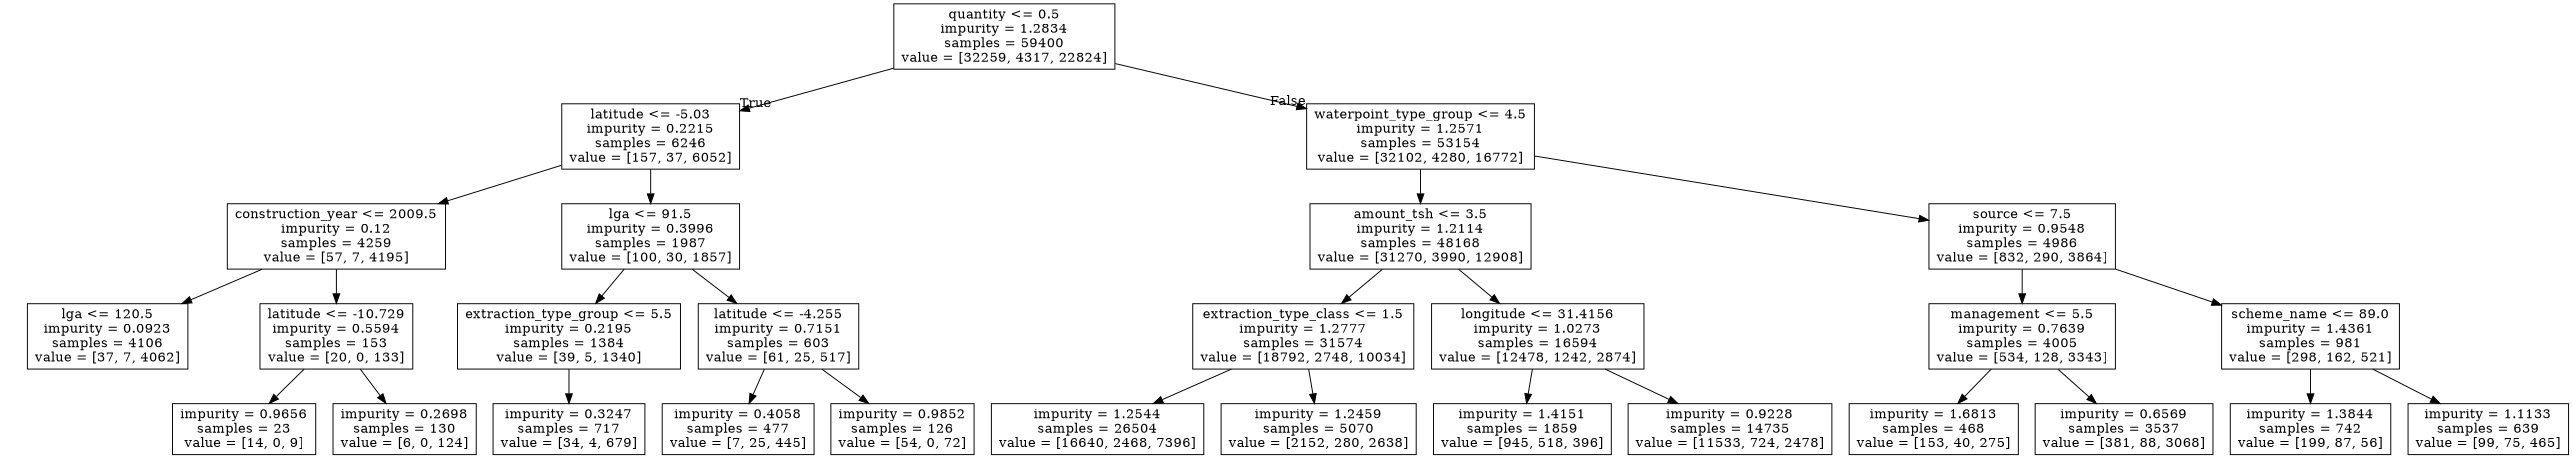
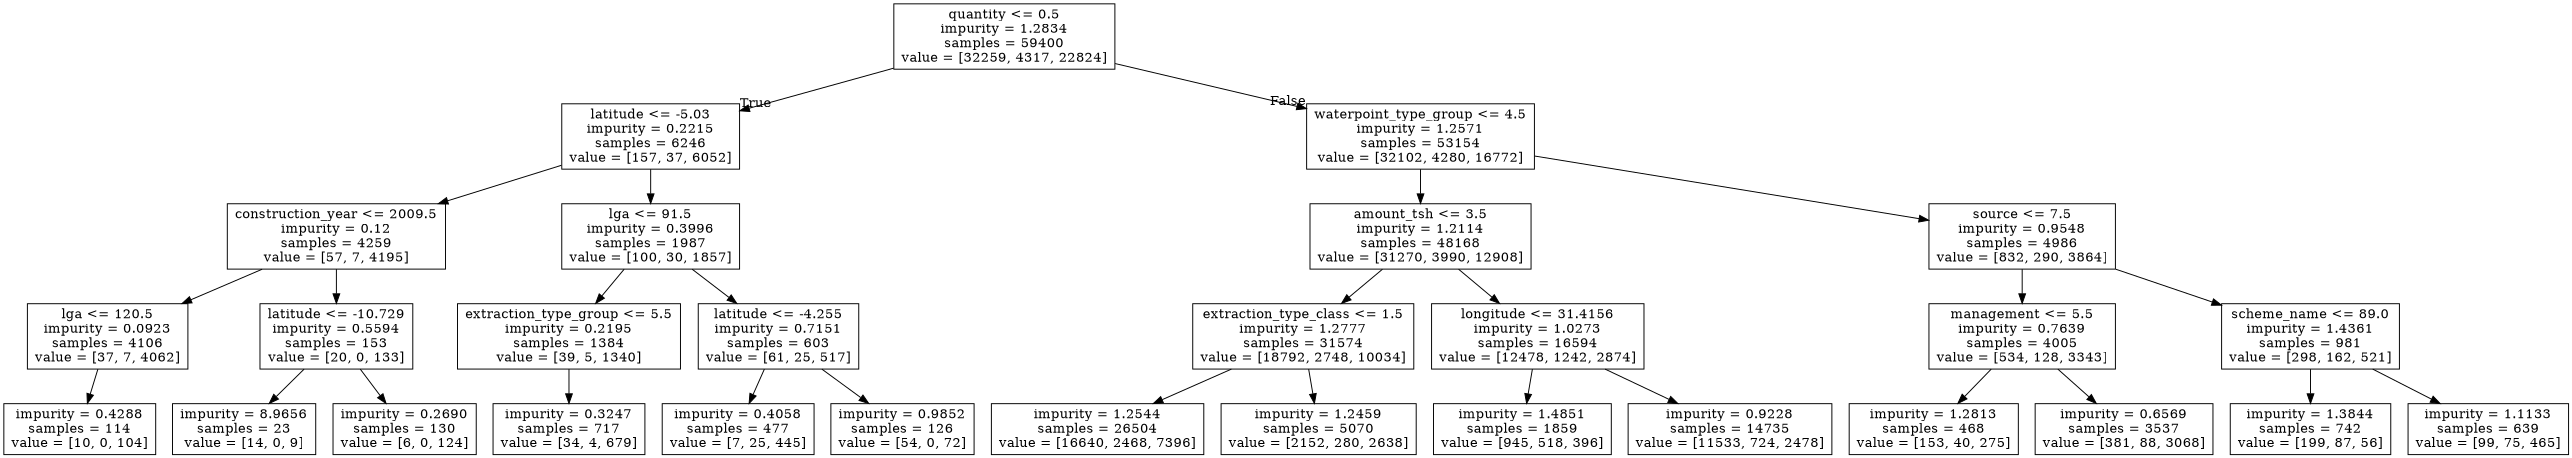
none -> (80, 429)
(244, 429) -> (244, 429)
(405, 429) -> (405, 429)
(1522, 429) -> (1522, 429)
(1934, 429) -> (1934, 429)
